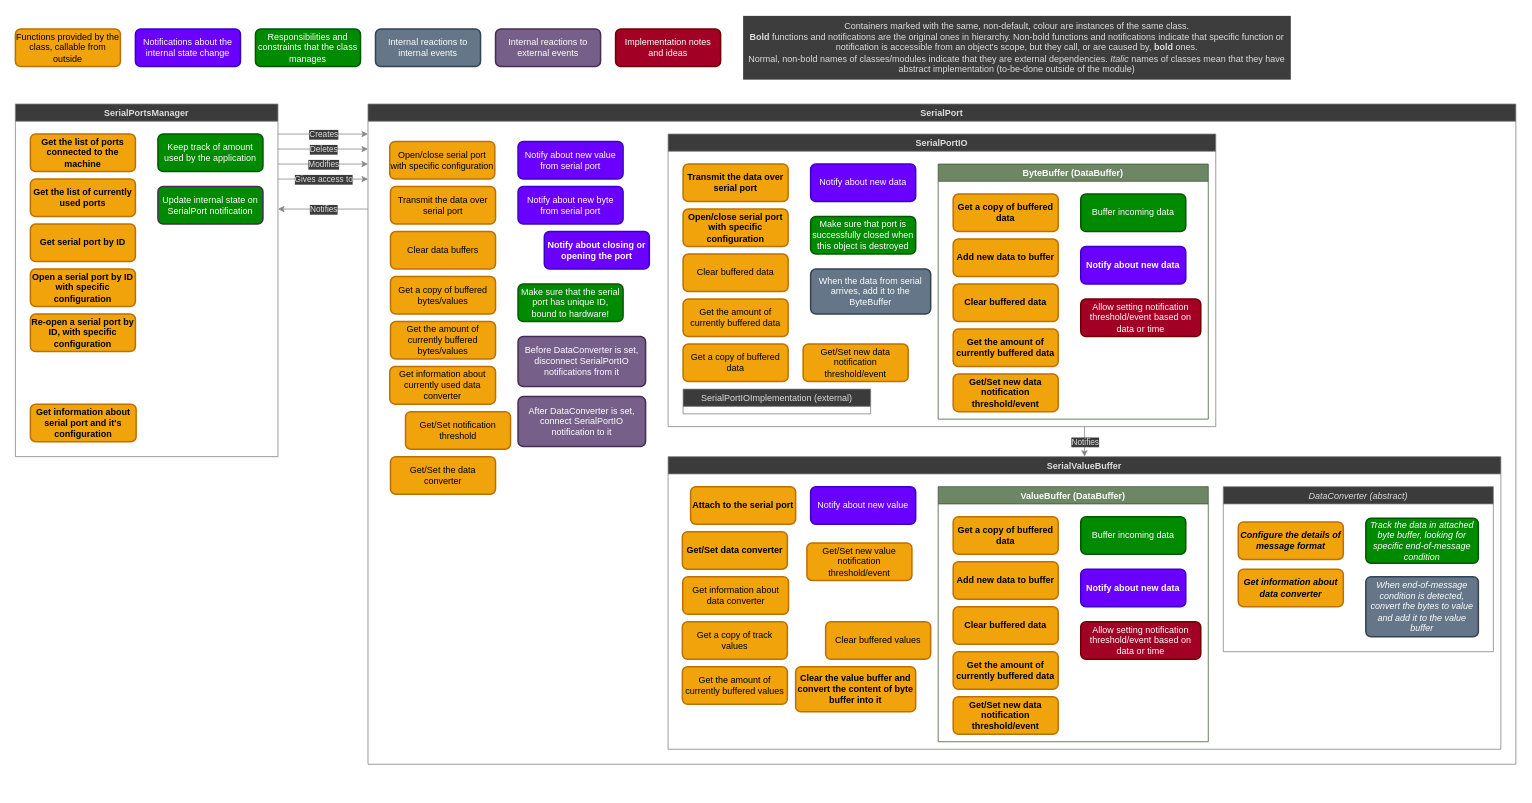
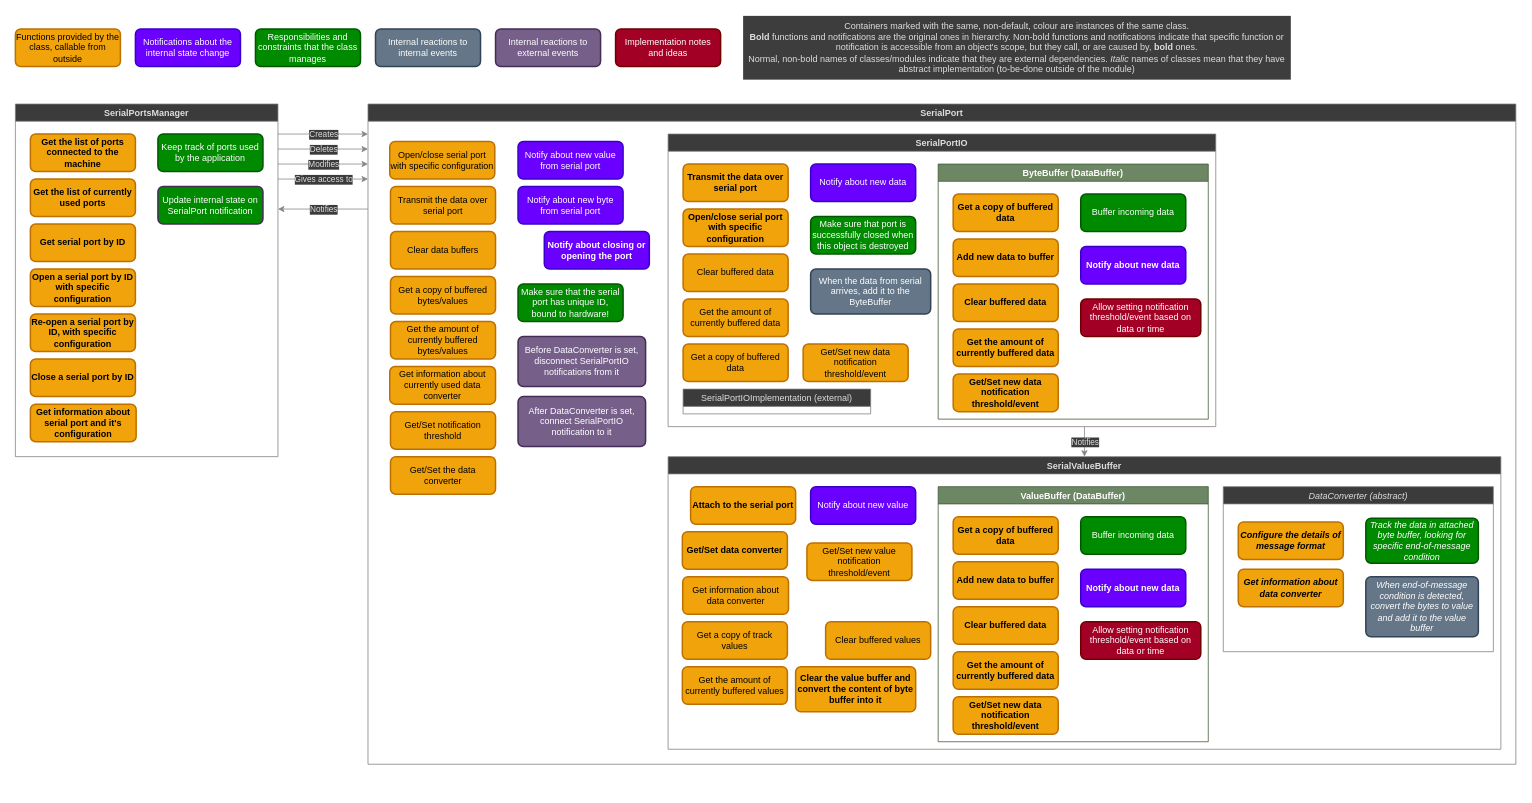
(210, 153) -> (210, 153)
none -> (83, 378)
(458, 430) -> (443, 430)
